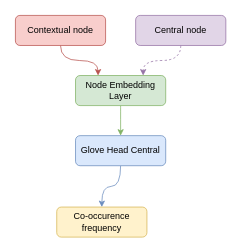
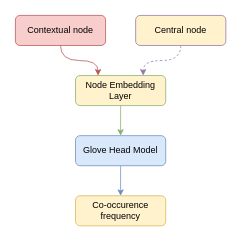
(180, 30) -> (180, 30)
(120, 90) -> (120, 90)
(120, 150) -> (120, 150)
(102, 222) -> (120, 210)
